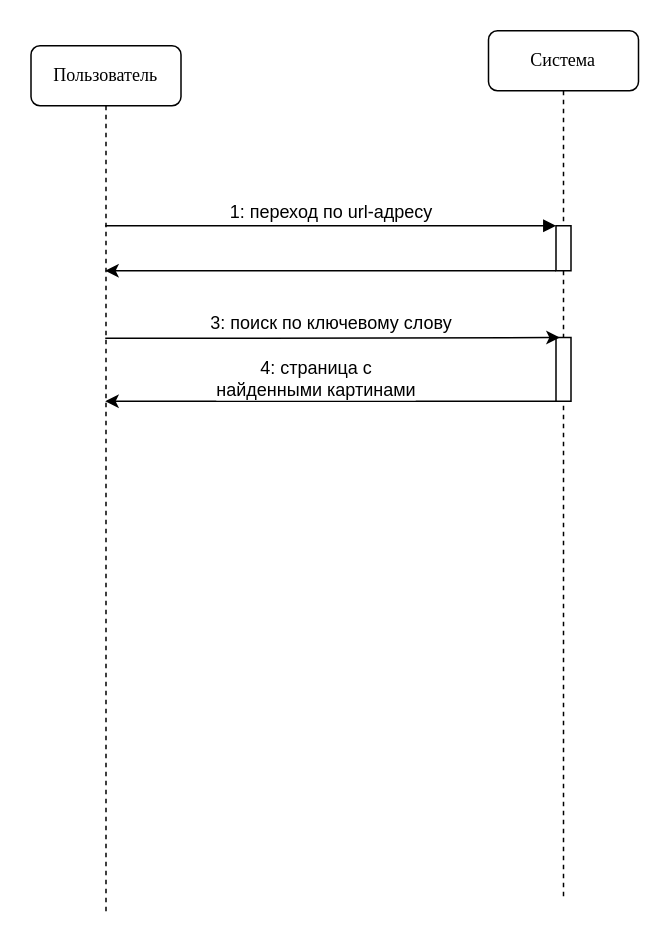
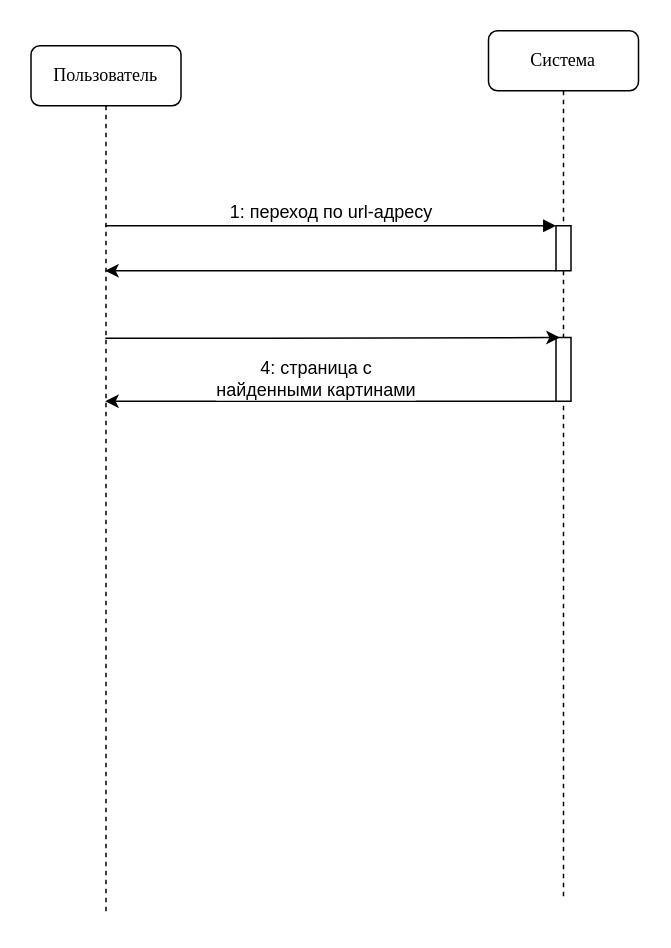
(331, 323) -> none
